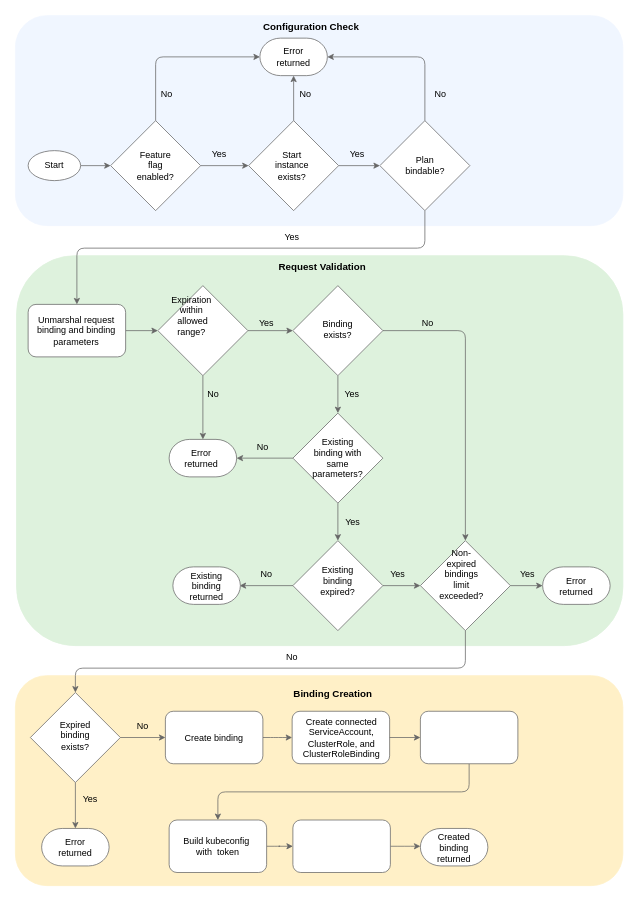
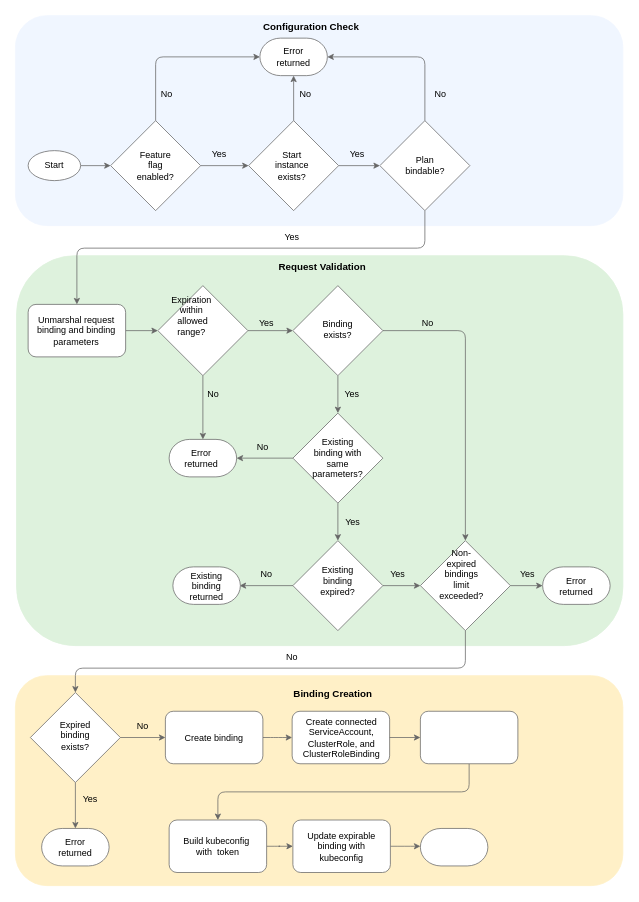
none -> (342, 846)
(454, 848) -> none
